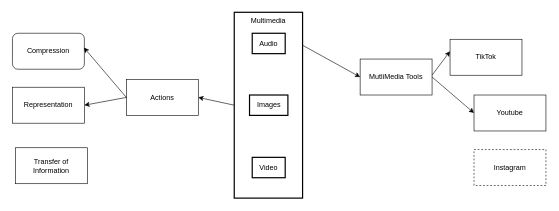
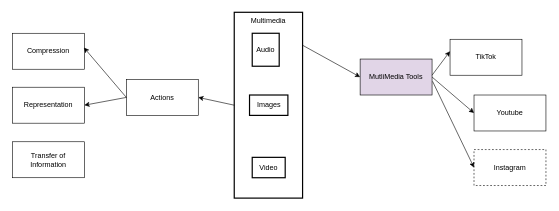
(269, 44) -> (266, 50)
(48, 51) -> (48, 51)
(396, 77) -> (396, 77)
none -> (456, 131)
(51, 166) -> (48, 160)
